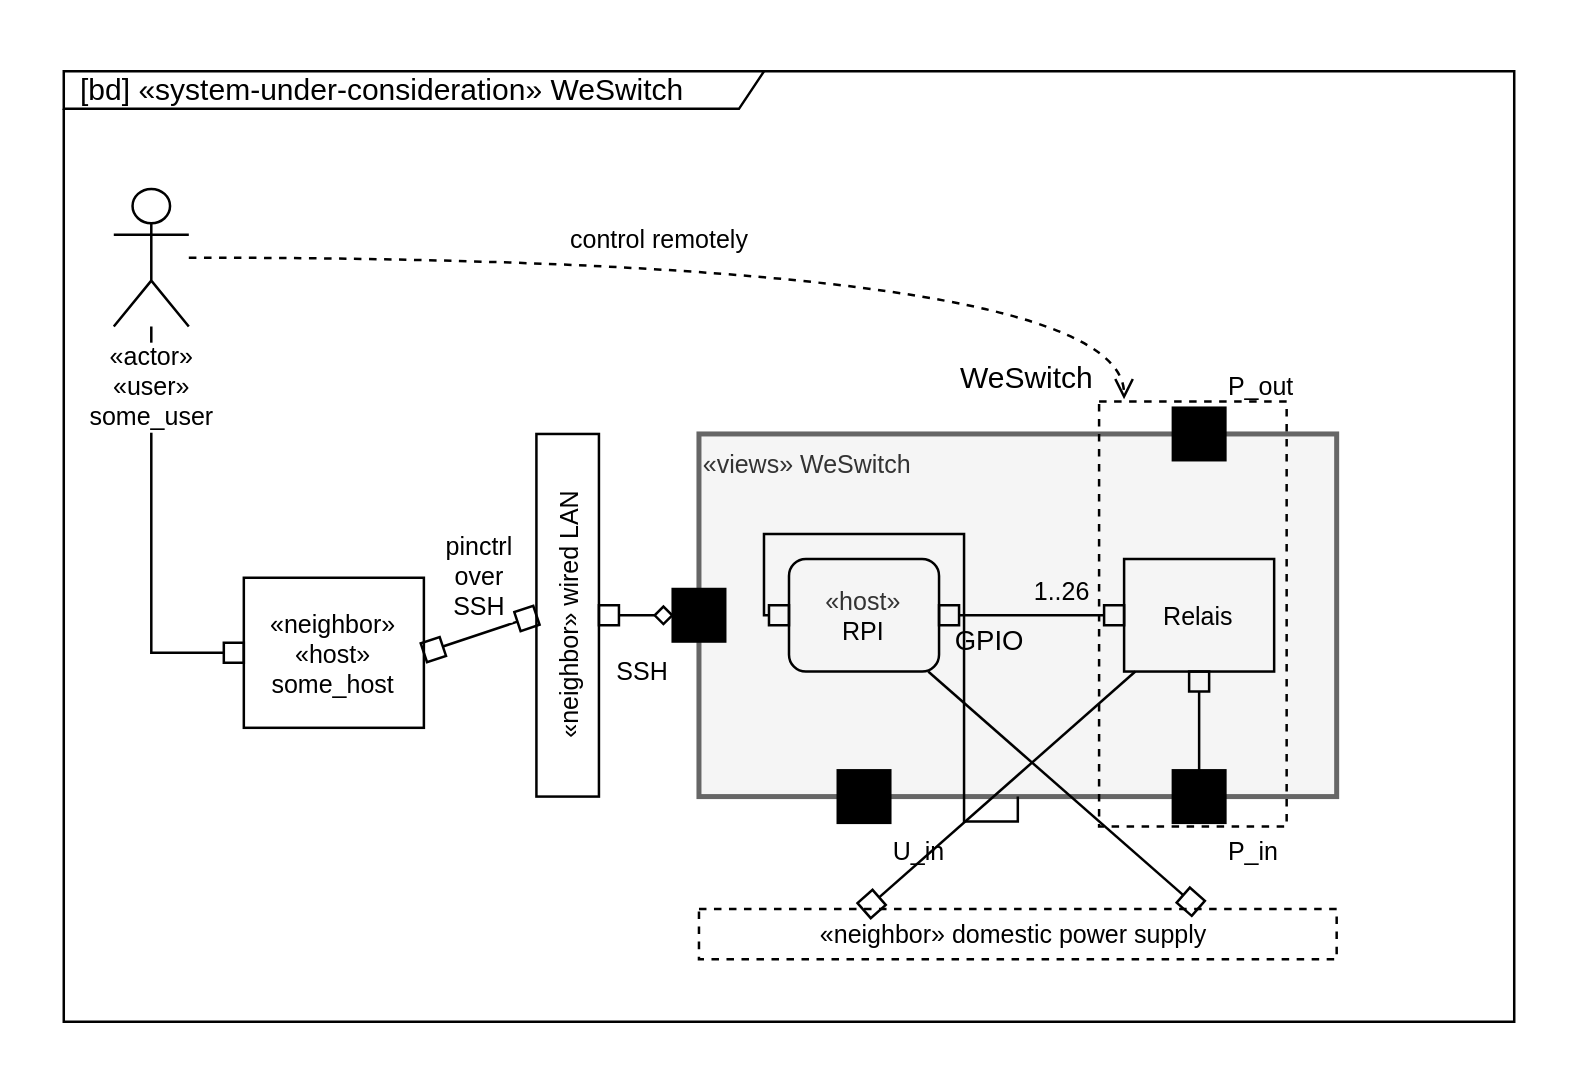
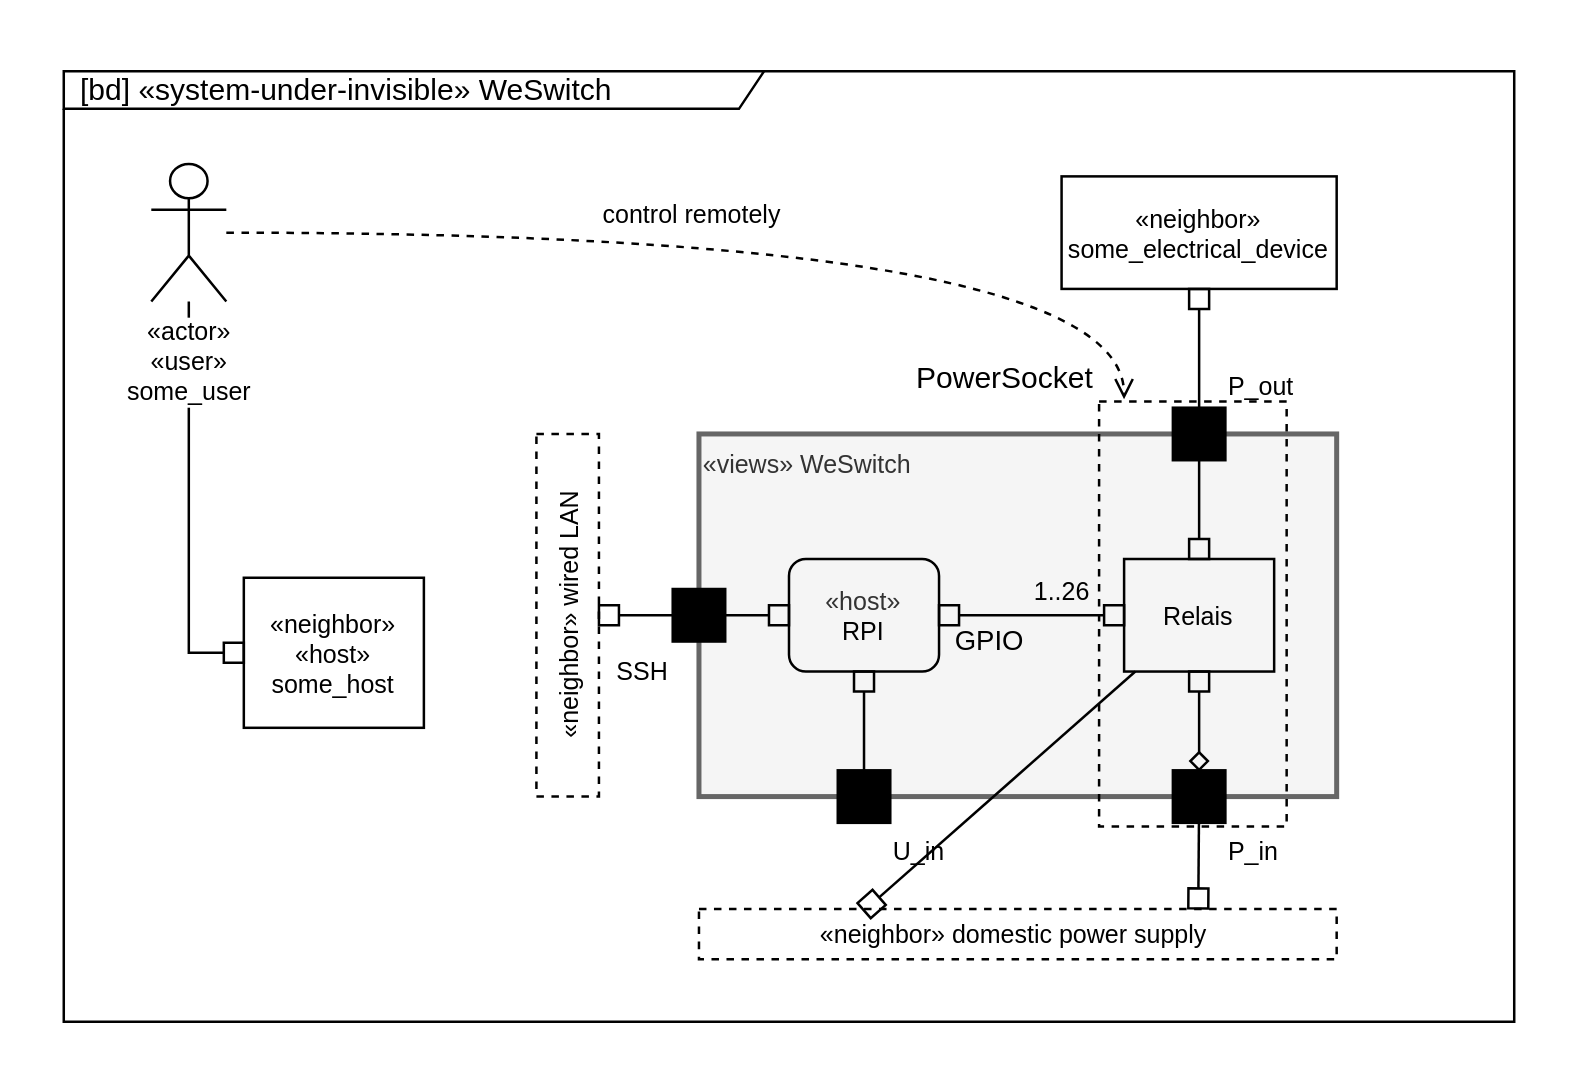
(415, 91) -> (373, 91)
none -> (1199, 233)
(151, 258) -> (189, 233)
none -> (1199, 358)
(1030, 376) -> (1001, 376)
none -> (1199, 499)
(861, 534) -> (745, 615)
(568, 615) -> (568, 615)
(653, 615) -> (662, 615)
(480, 634) -> none
none -> (864, 730)
(1199, 760) -> (1199, 751)
(1109, 830) -> (1198, 856)
